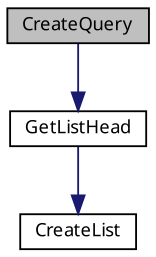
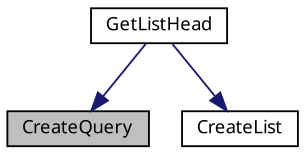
(78, 68) -> (124, 70)
